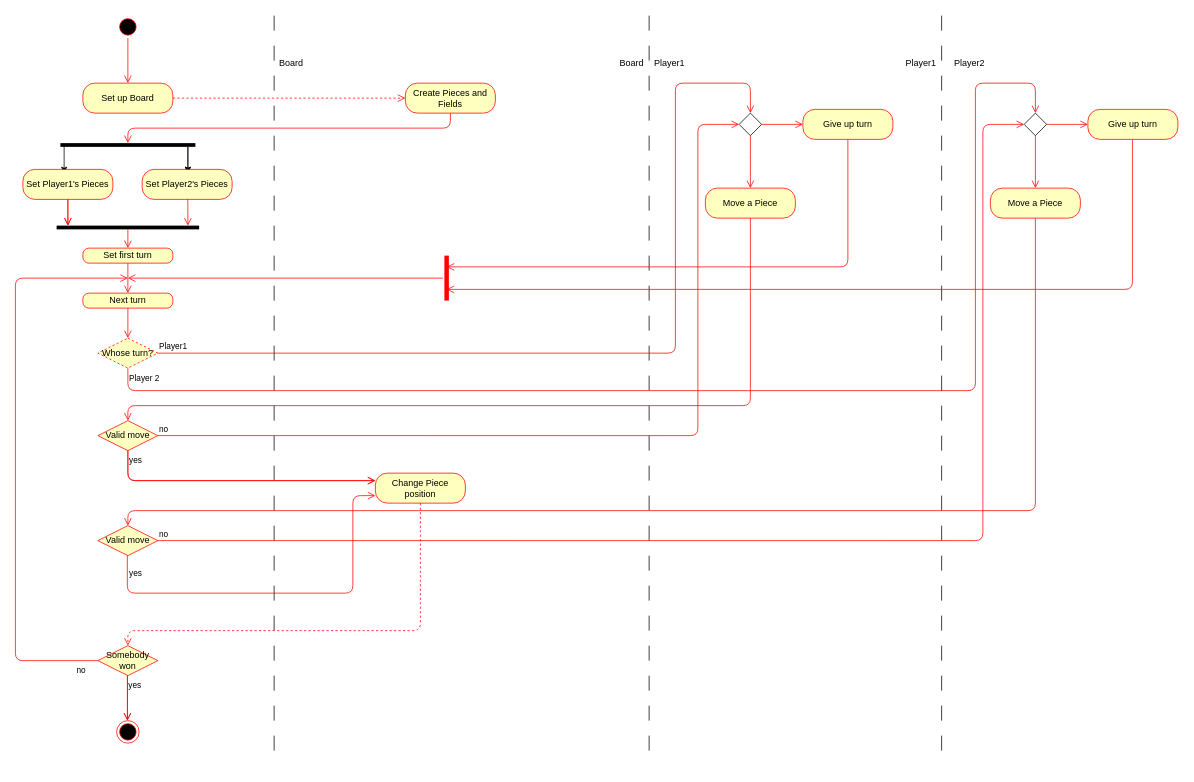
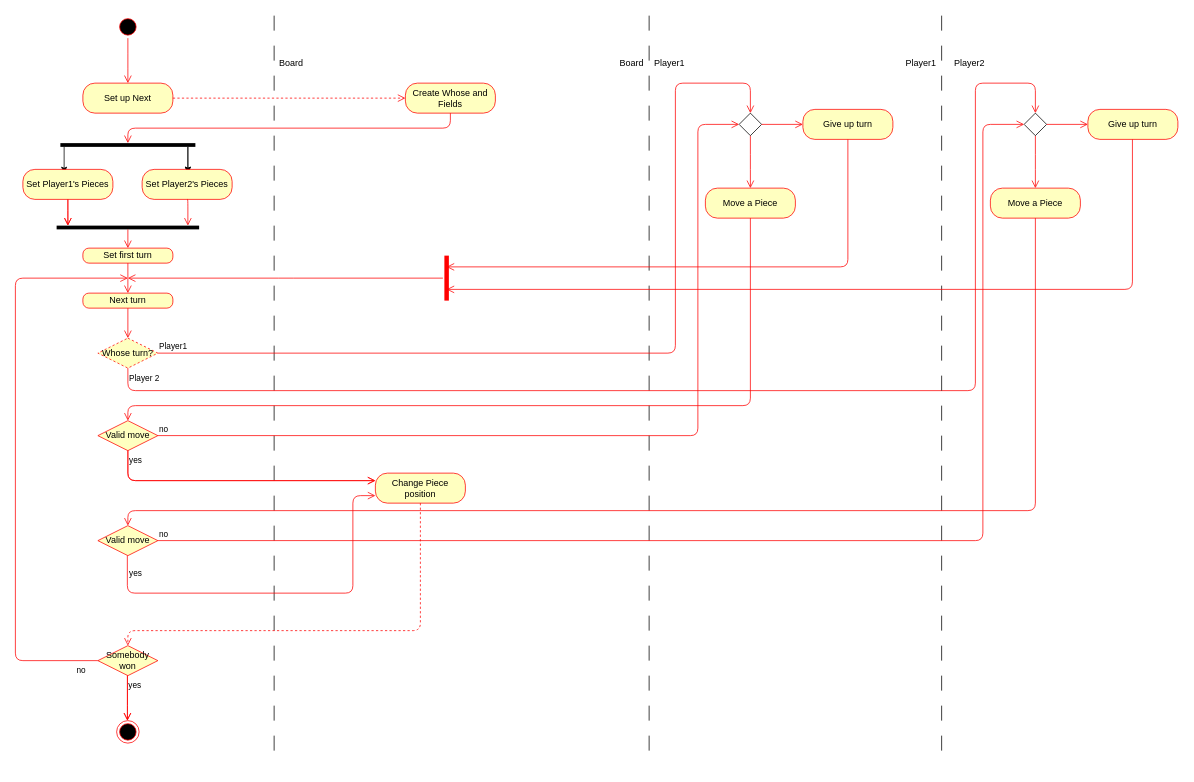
(128, 98) -> (128, 98)
(450, 98) -> (450, 98)
